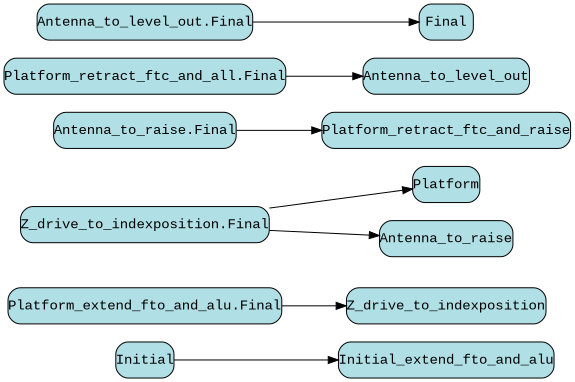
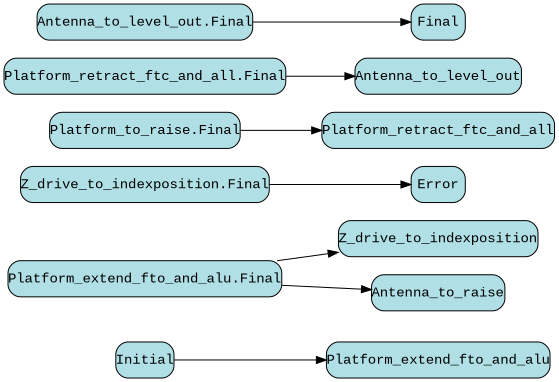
(145, 130) -> (145, 130)
(446, 130) -> (438, 130)
(446, 185) -> (438, 185)
(319, 233) -> (322, 287)
(446, 360) -> (438, 360)
